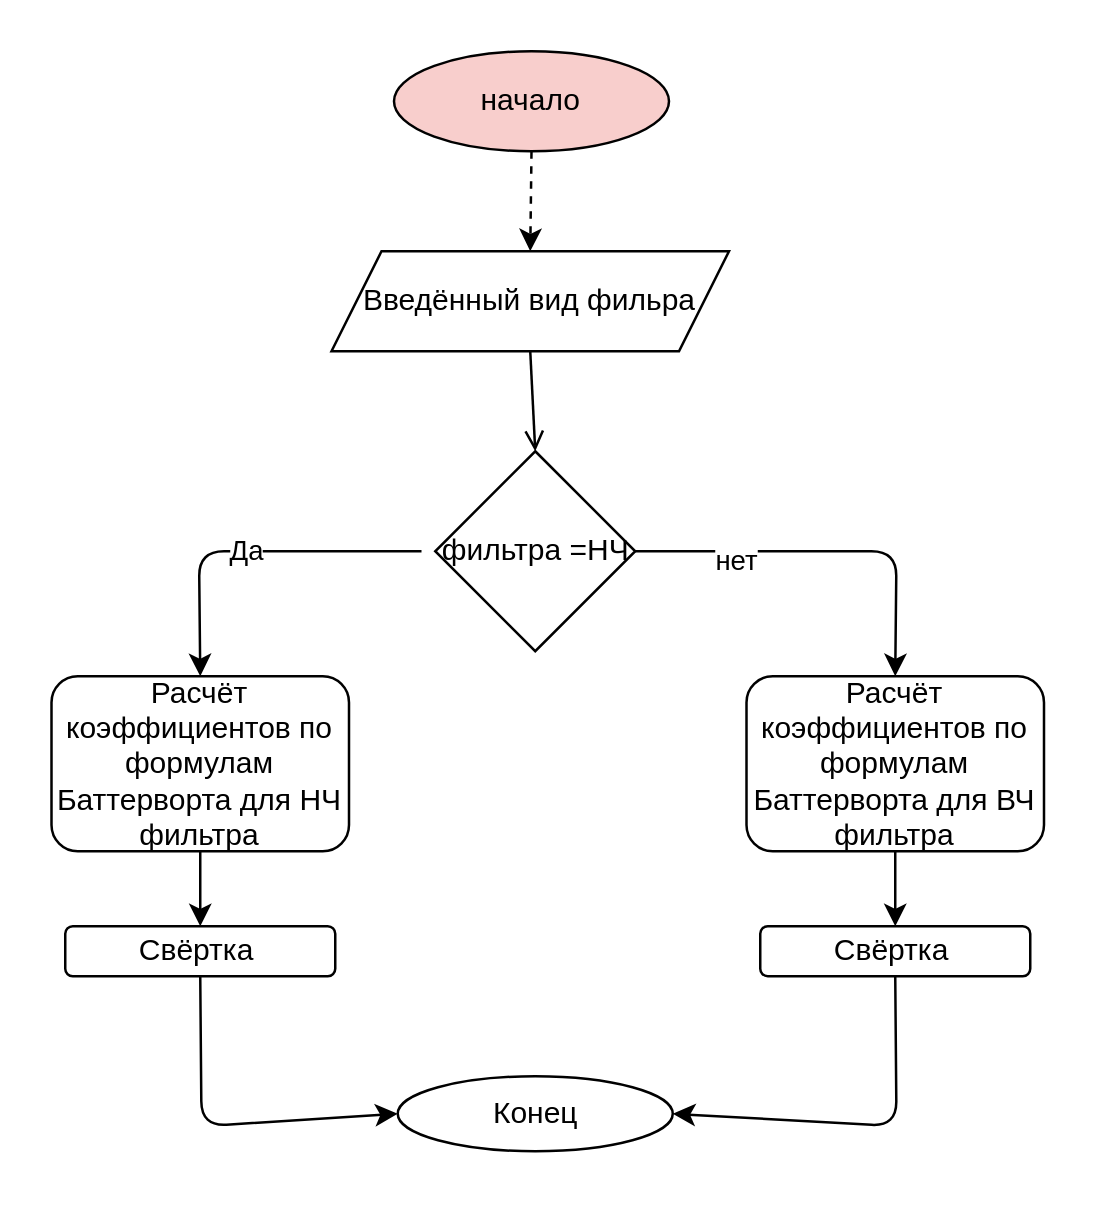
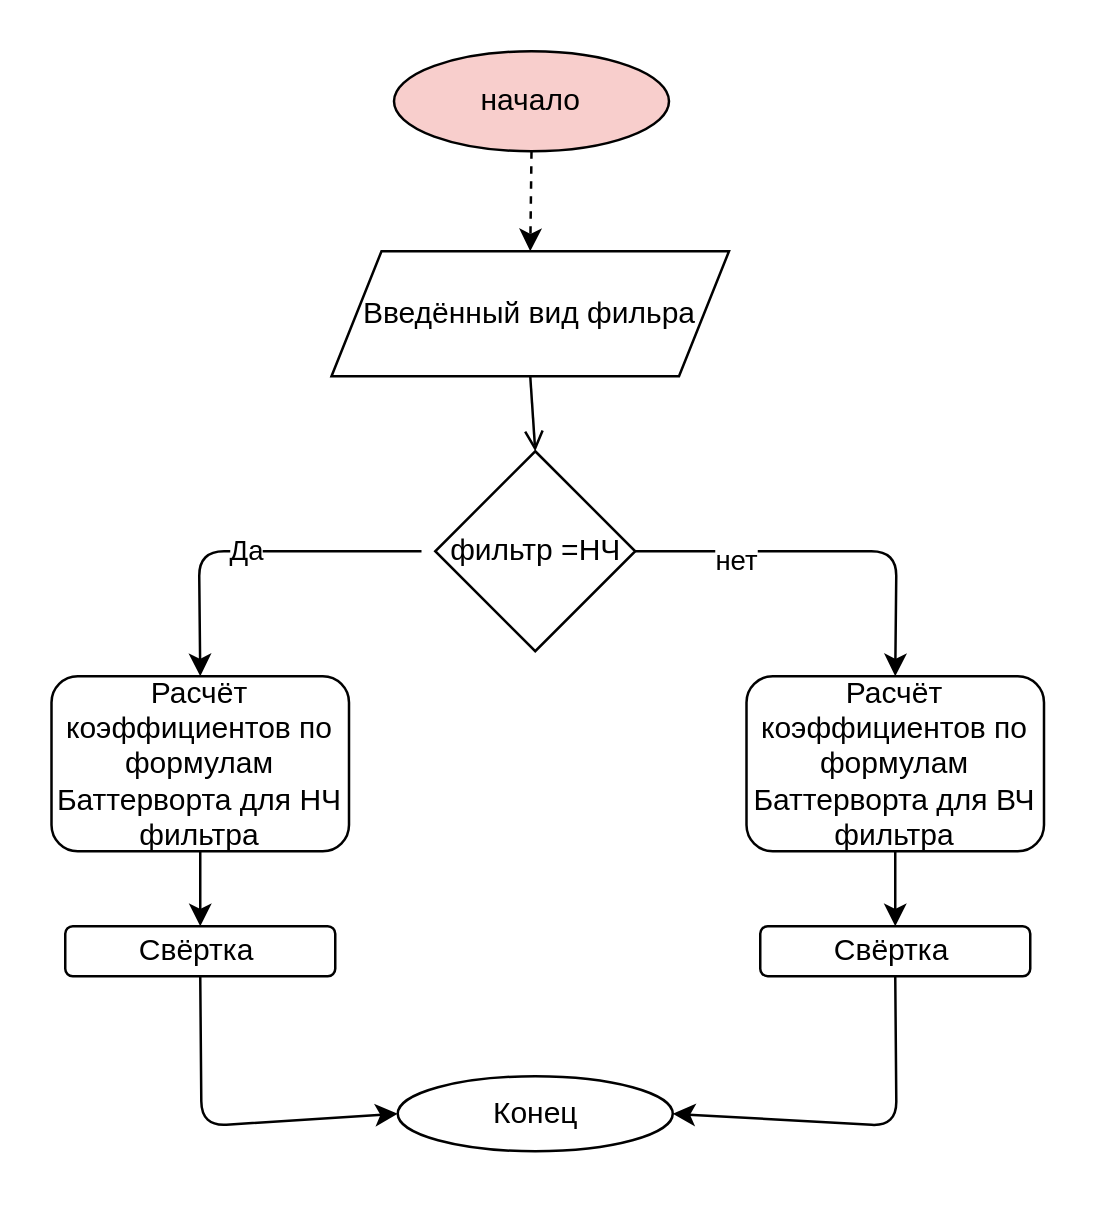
(530, 301) -> (530, 314)
(536, 551) -> (536, 551)
